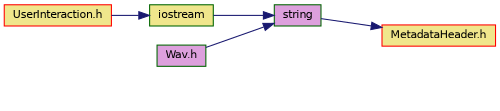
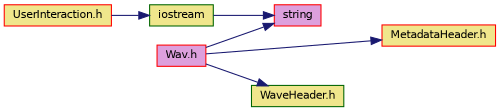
(298, 15) -> (298, 15)
(346, 22) -> (289, 47)
(181, 56) -> (181, 56)
none -> (298, 96)
